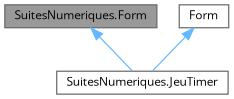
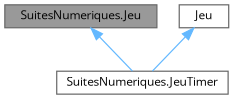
(81, 16) -> (81, 16)
(204, 16) -> (204, 16)
